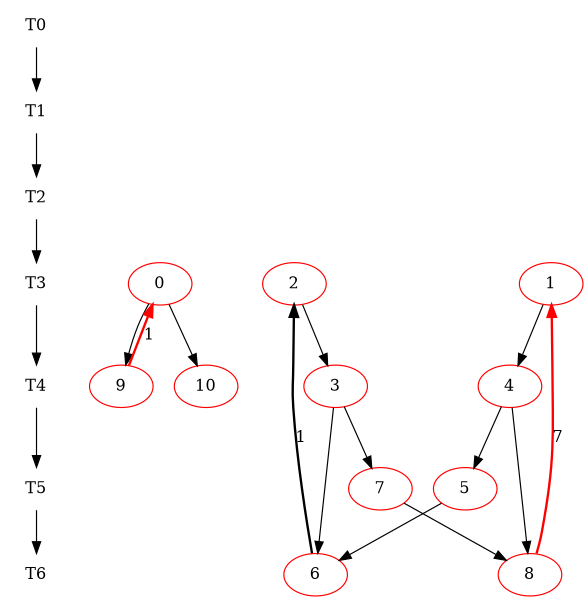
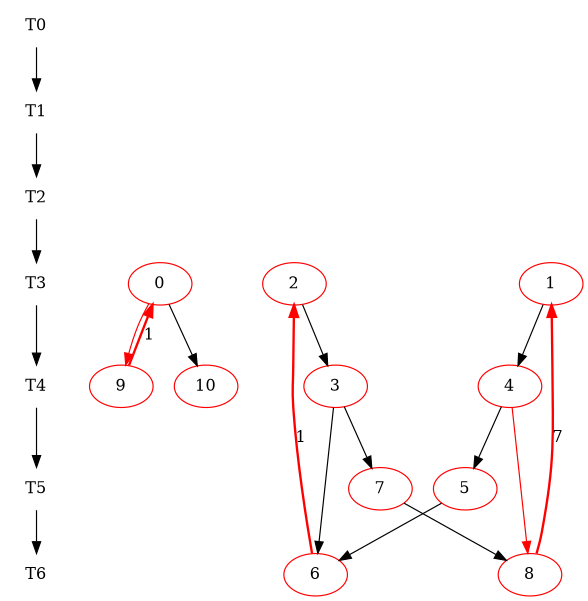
(137, 328) -> (137, 328)
(296, 436) -> (296, 436)
(519, 475) -> (519, 475)
